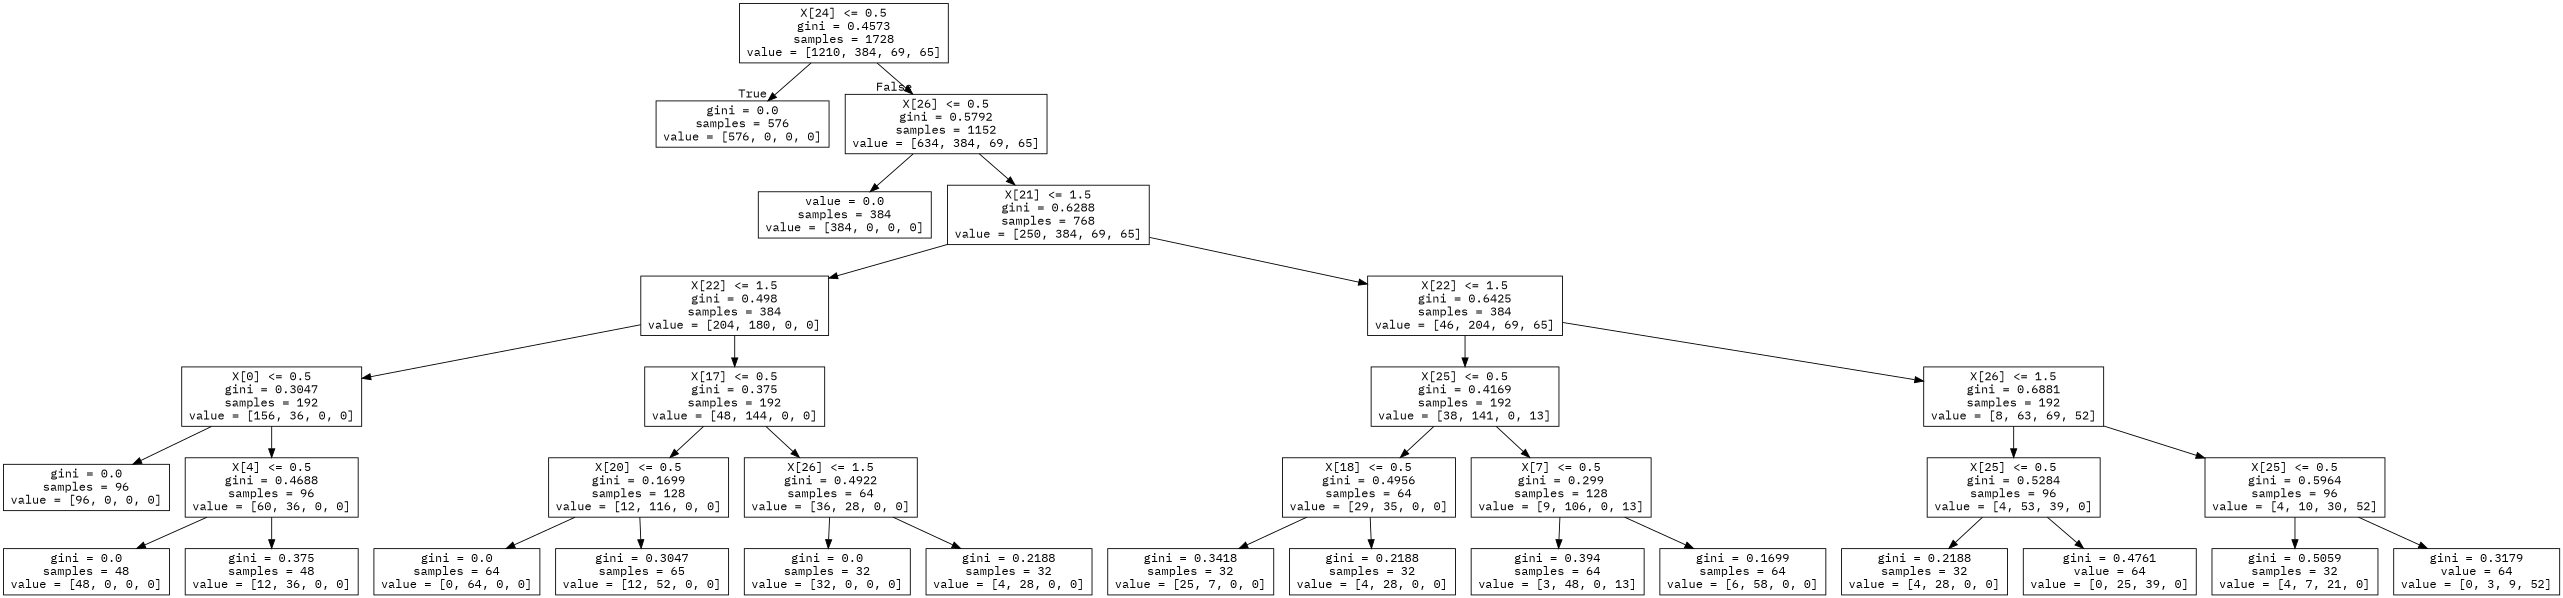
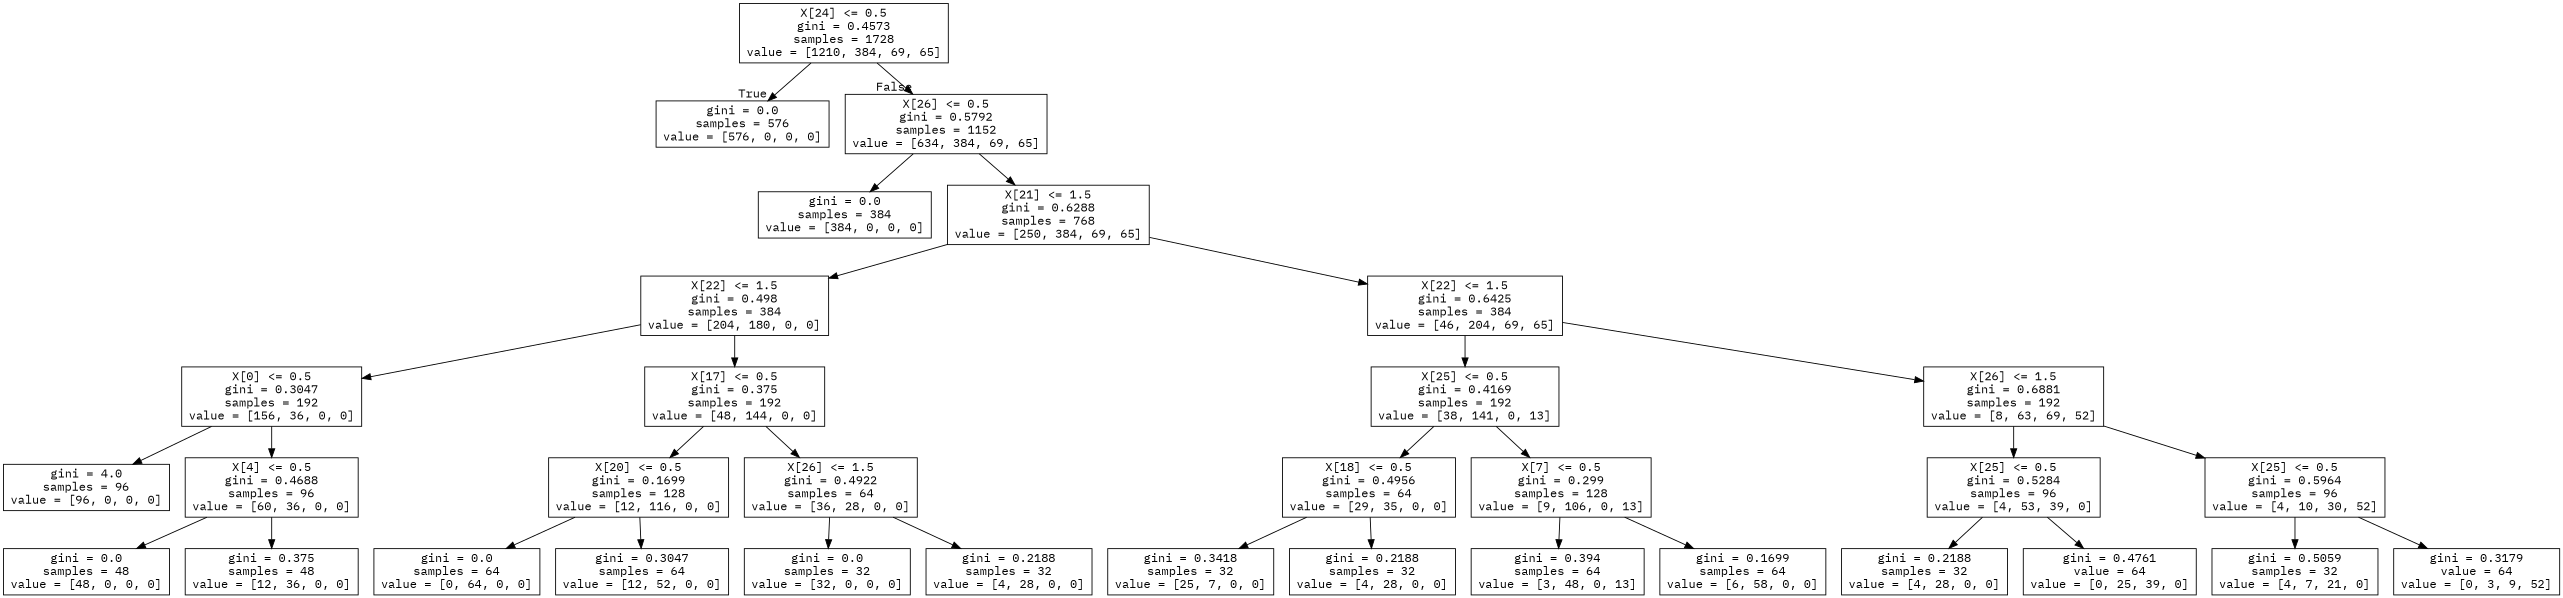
(845, 215) -> (845, 215)
(86, 487) -> (86, 487)
(642, 572) -> (642, 572)
